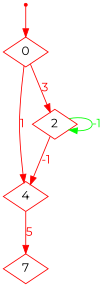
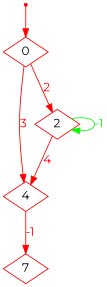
(45, 88) -> (47, 88)
(22, 124) -> (24, 124)
(46, 160) -> (47, 160)
(29, 233) -> (30, 233)
